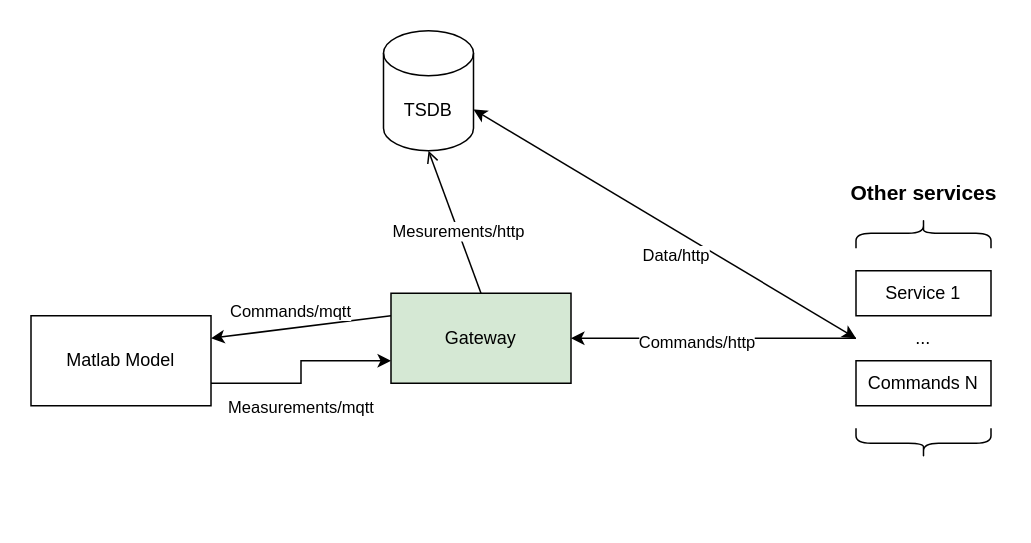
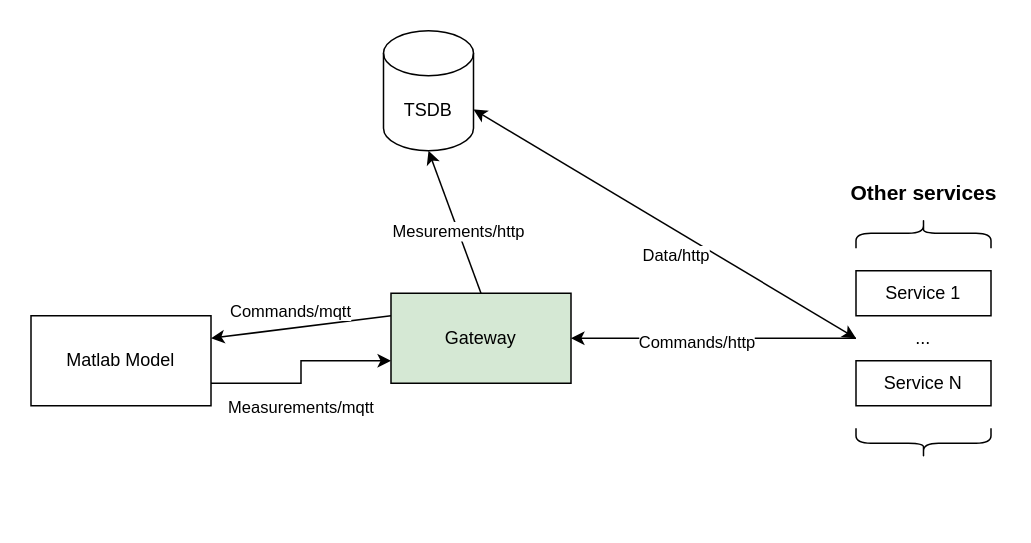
(431, 159) -> (432, 161)
(923, 383) -> (923, 383)
